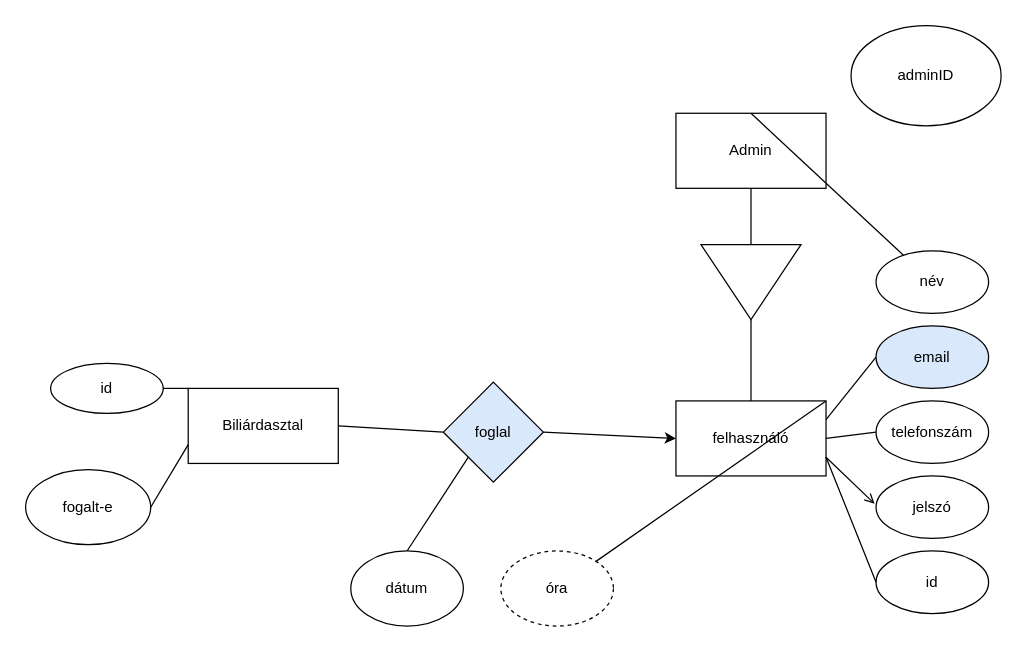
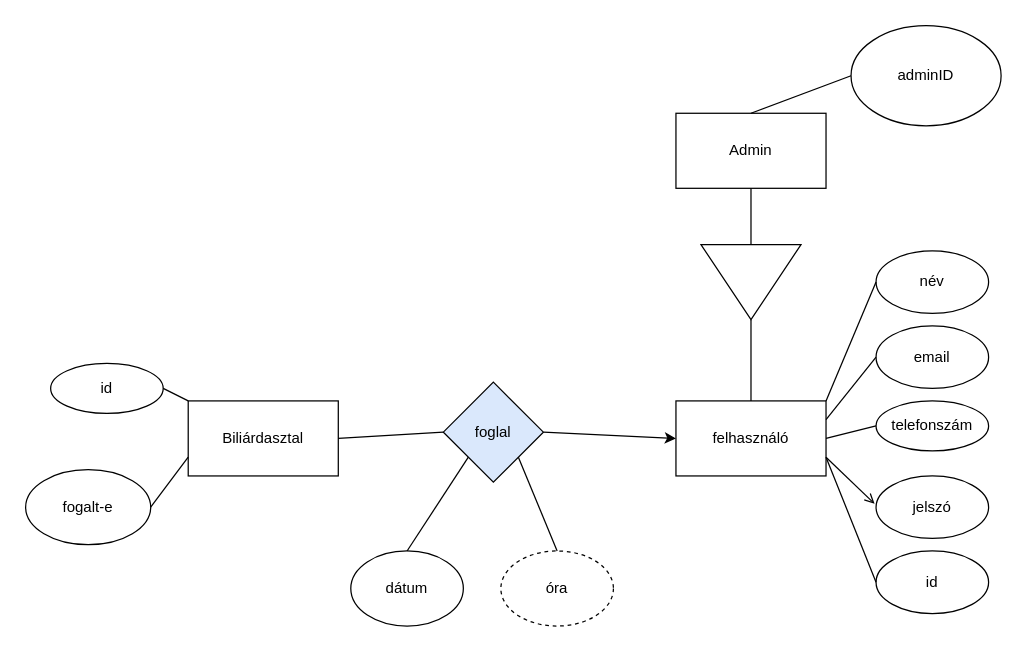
(827, 184) -> (801, 94)
(932, 357) -> (932, 357)
(263, 426) -> (263, 438)
(932, 432) -> (932, 426)
(711, 481) -> (851, 341)
none -> (537, 503)
